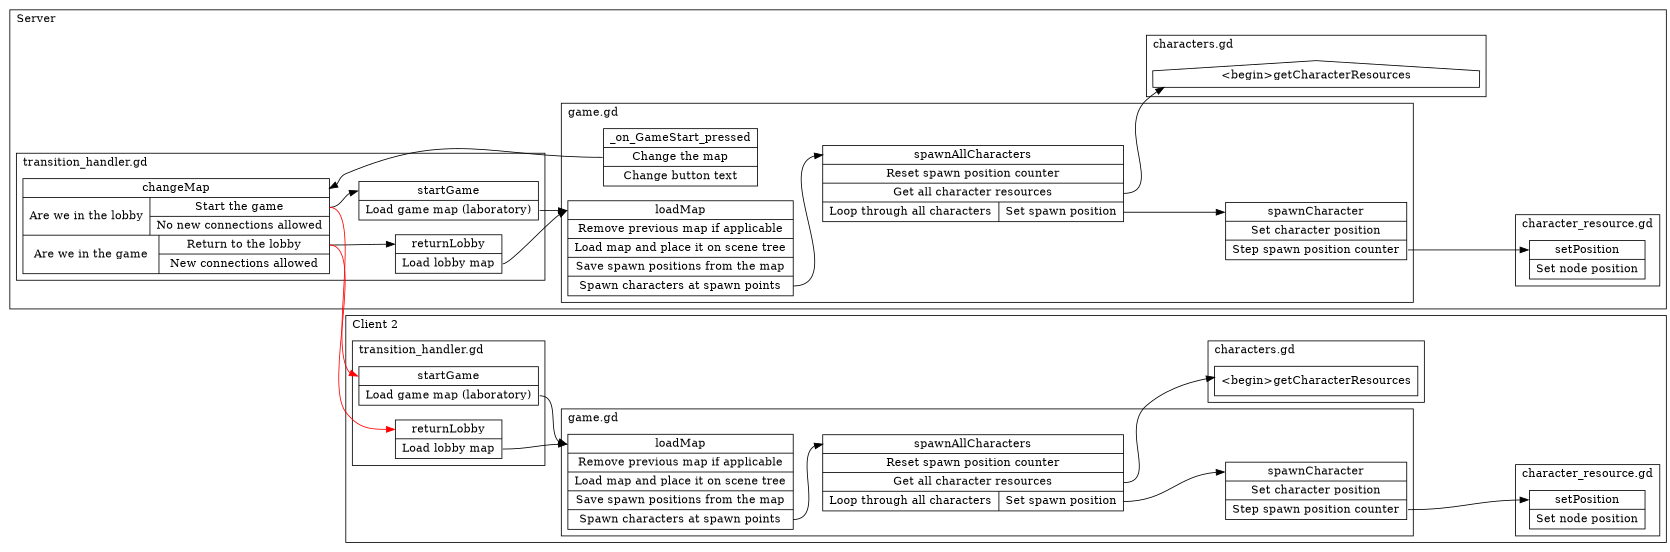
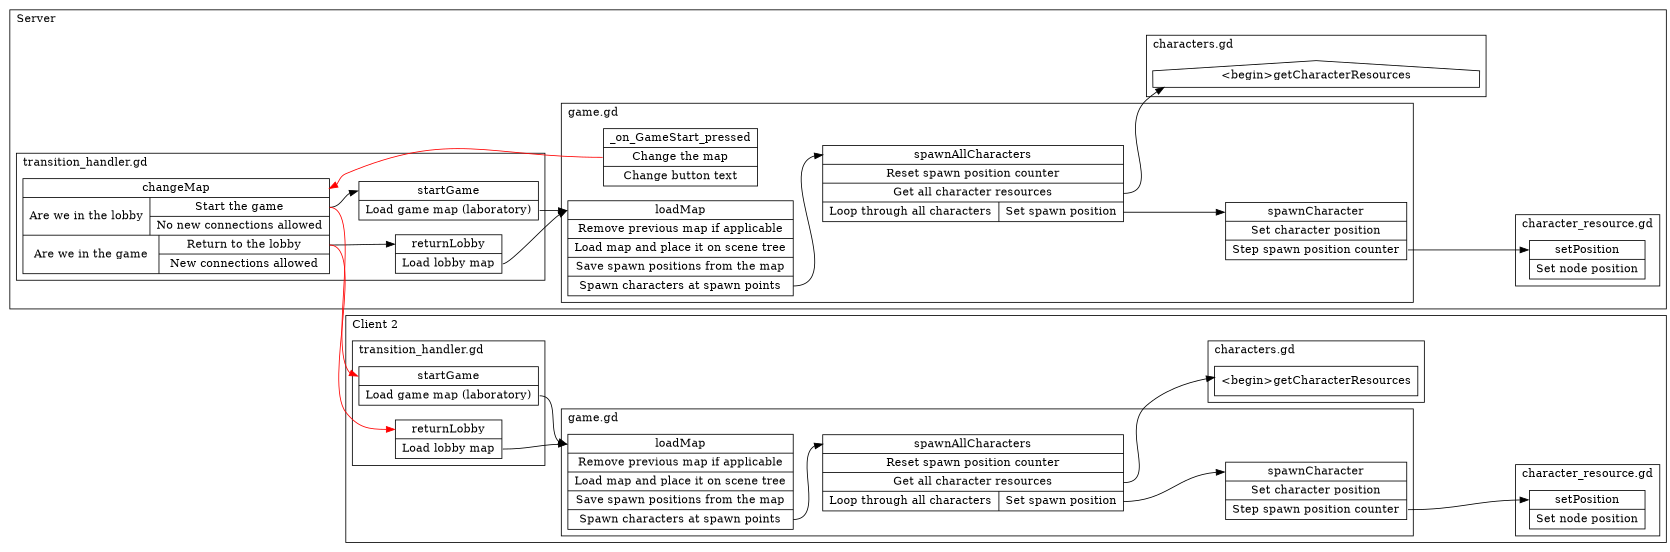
(465, 149) -> (465, 149)
